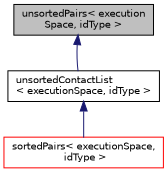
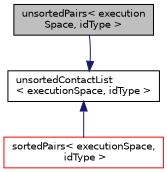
(77, 58) -> (90, 48)
